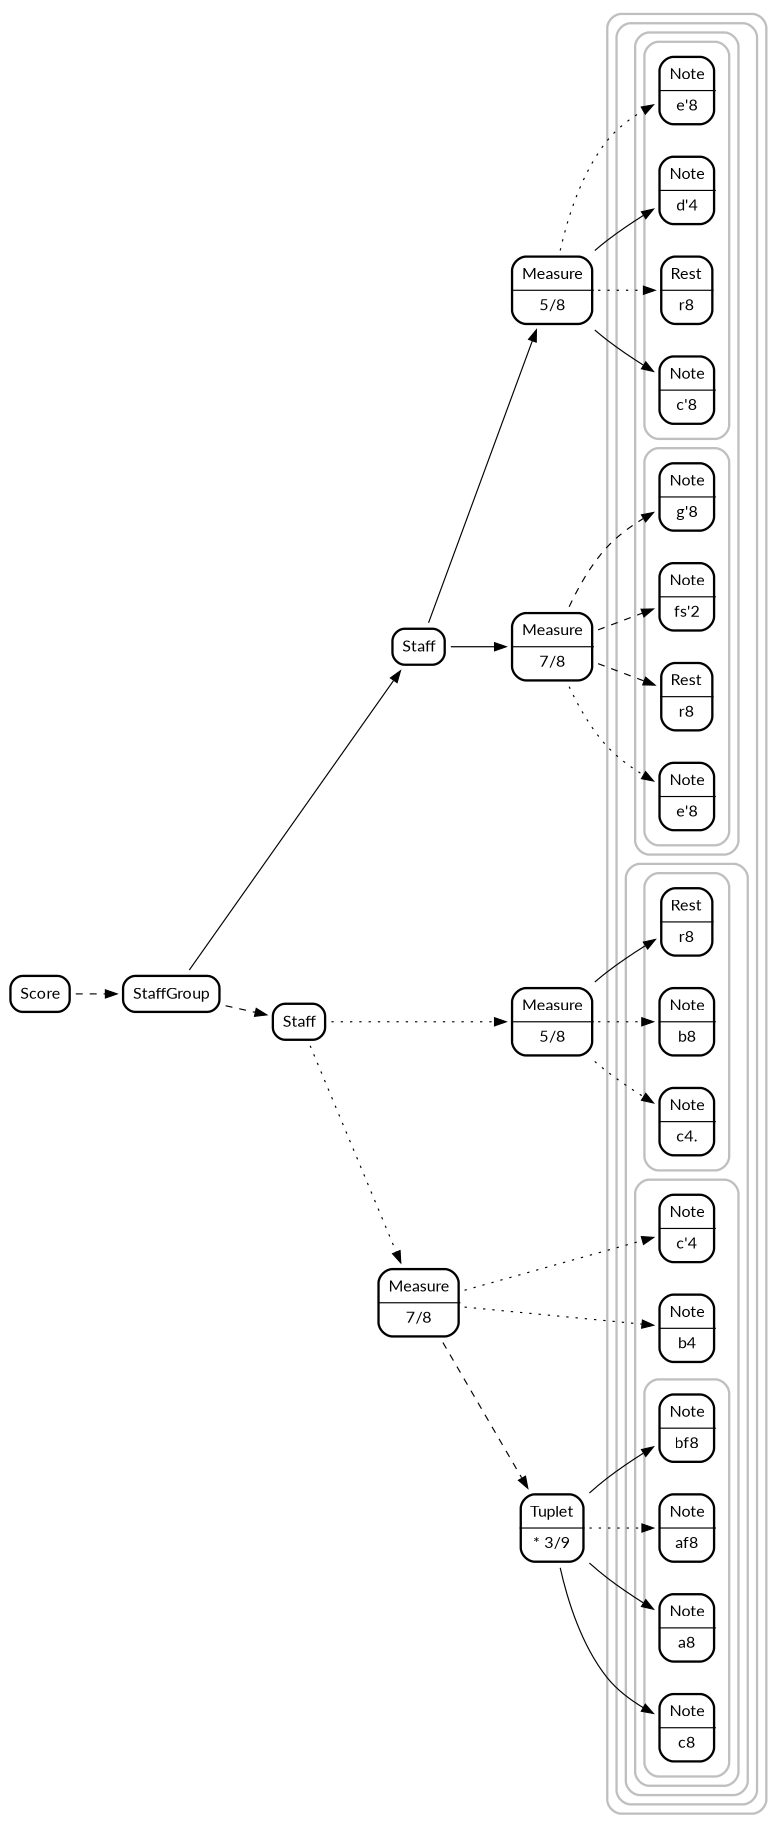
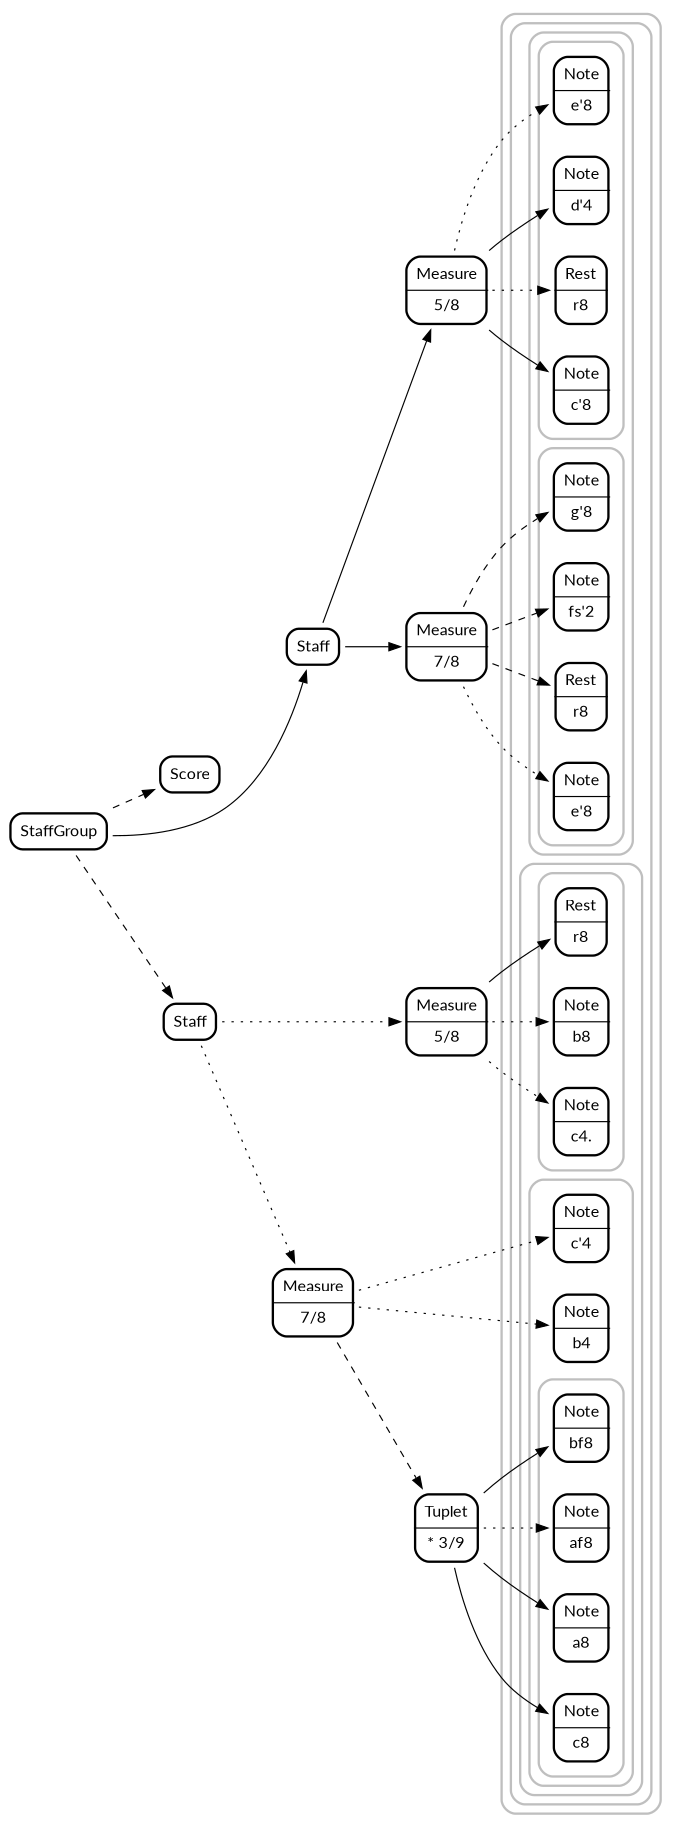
(90, 994) -> (128, 801)
